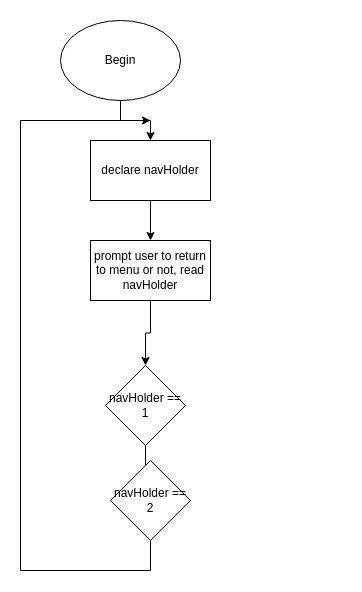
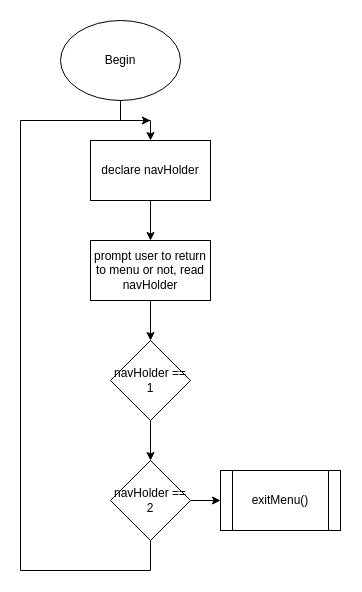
(146, 406) -> (151, 381)
none -> (210, 501)
none -> (281, 501)
